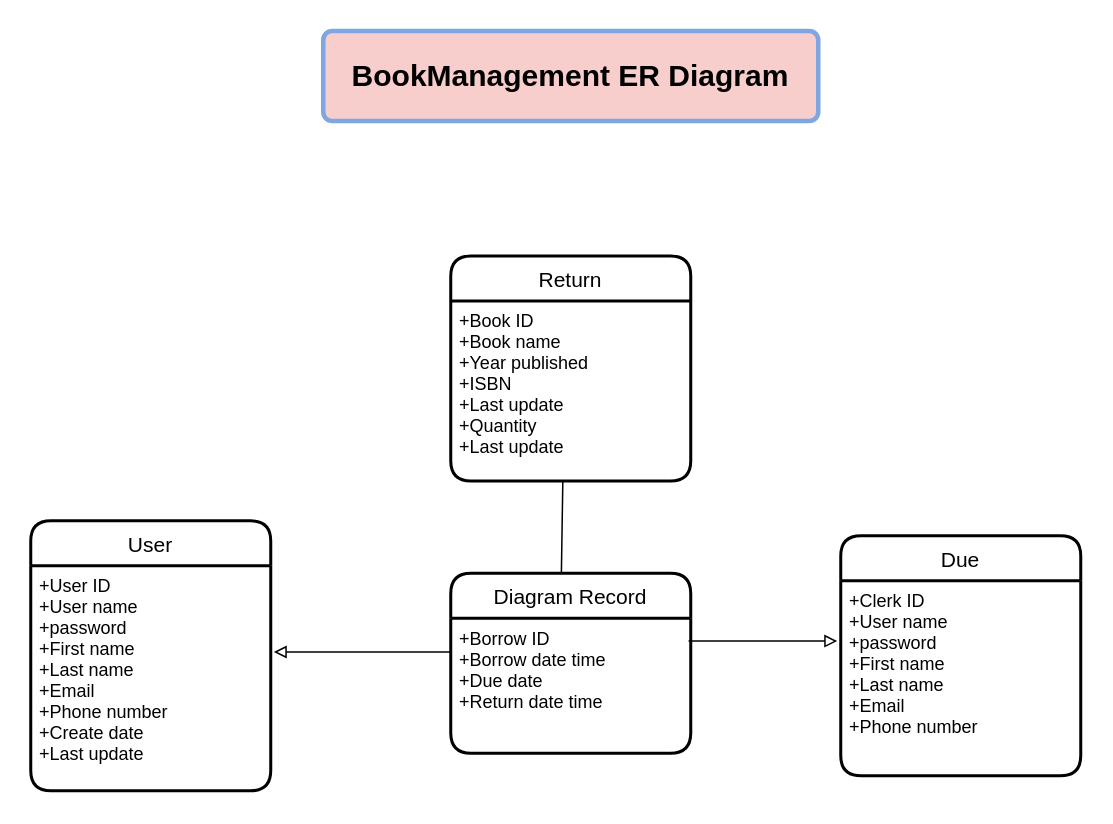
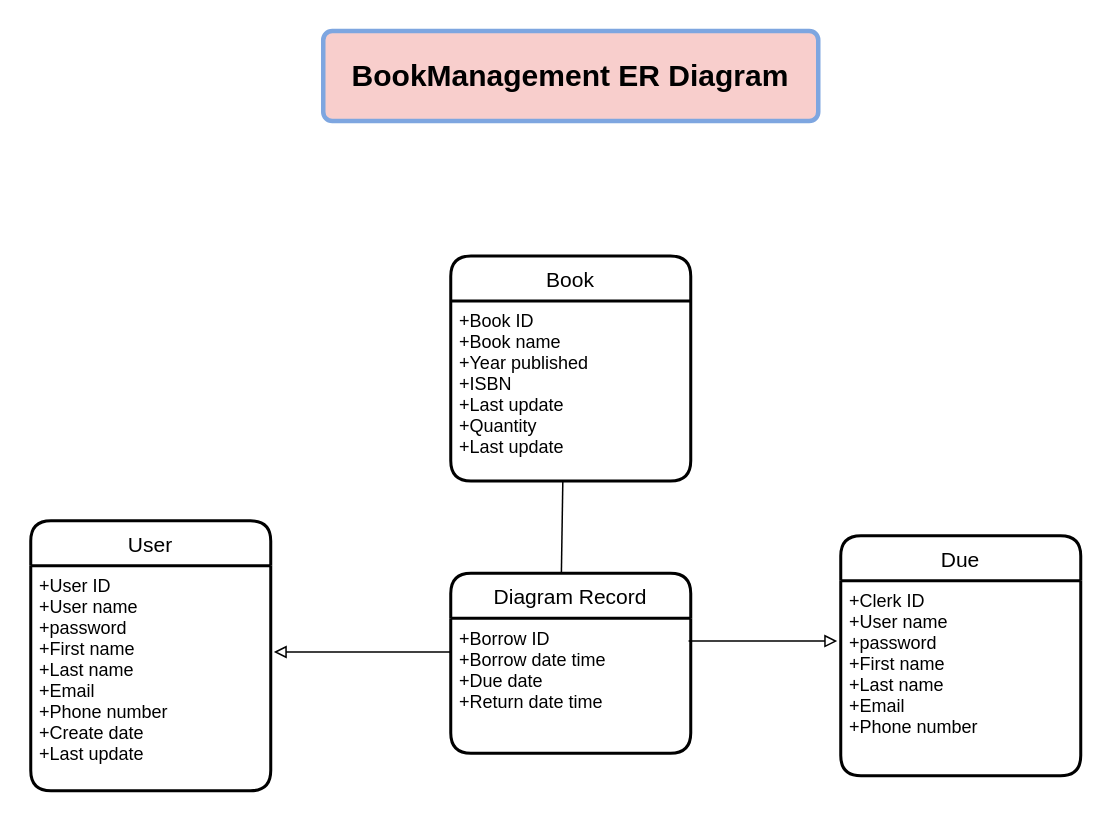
(570, 280) -> (570, 280)
